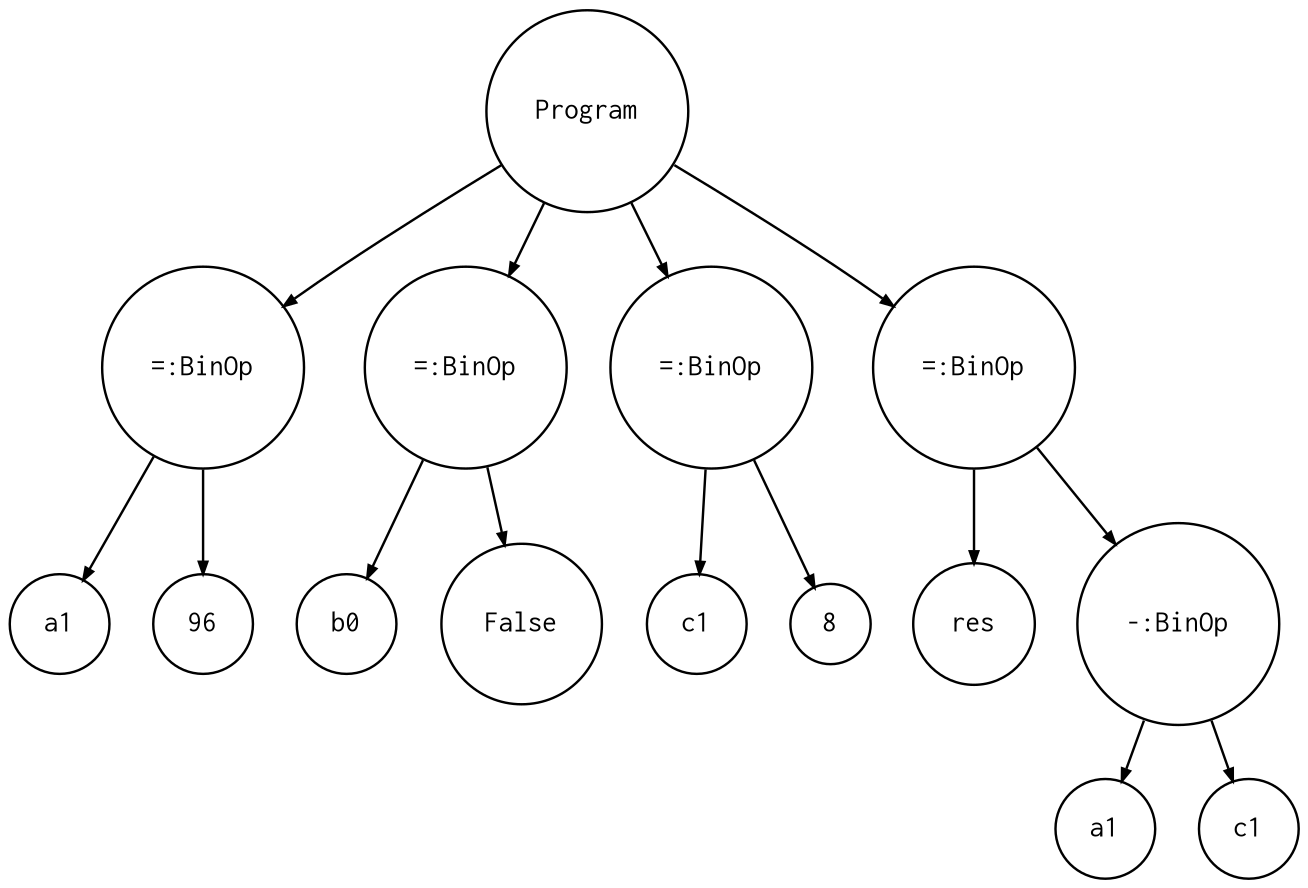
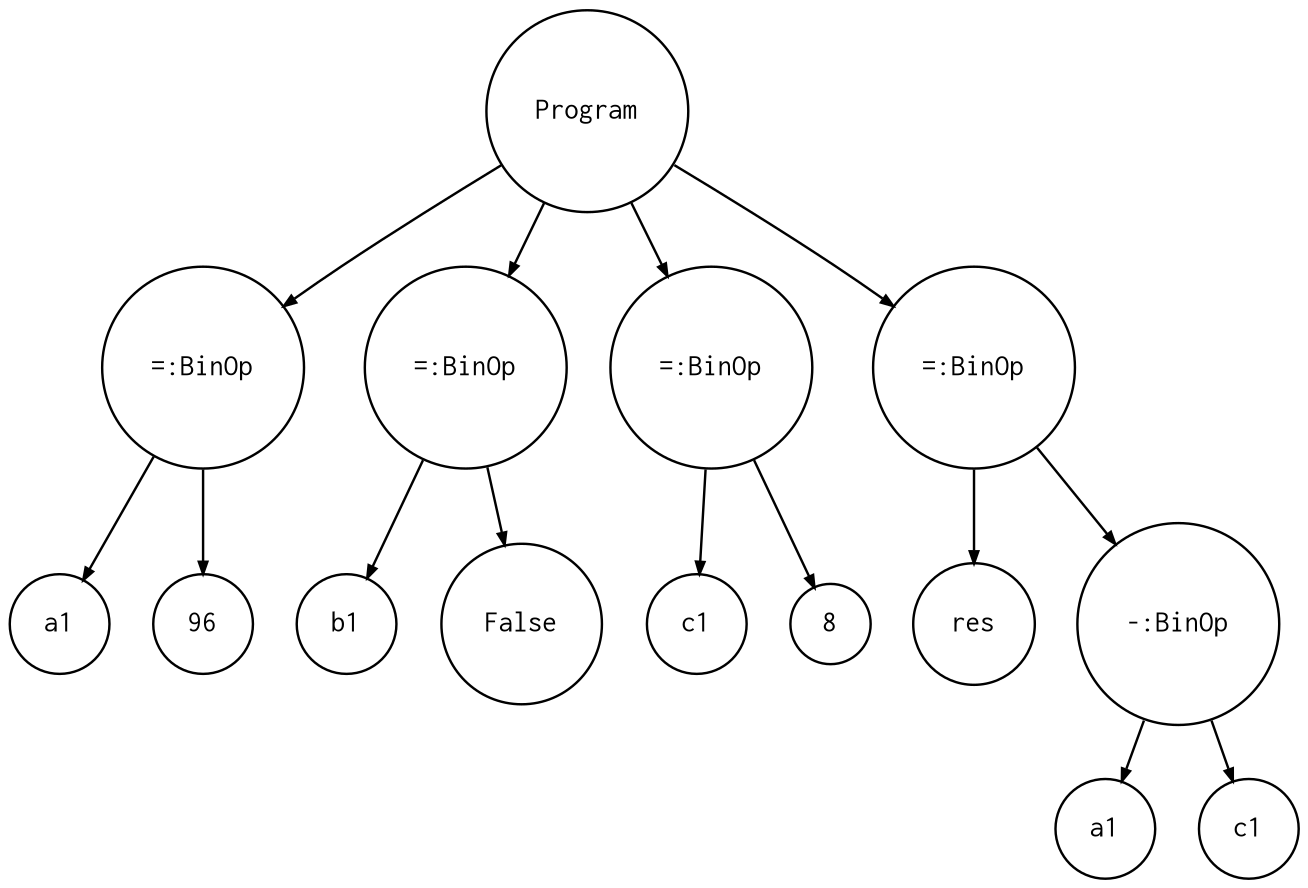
(347, 624) -> (347, 624)
